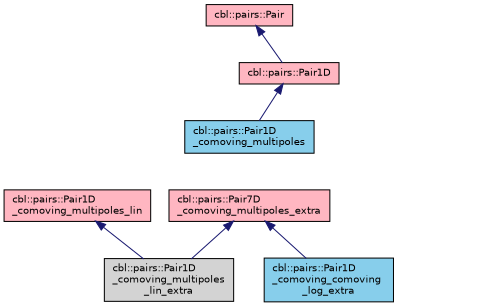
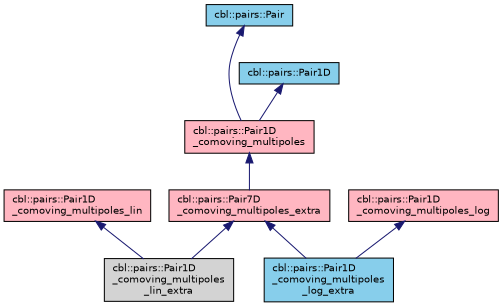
(249, 15) -> (249, 15)
(272, 48) -> (229, 78)
(289, 73) -> (289, 73)
(249, 137) -> (249, 137)
none -> (249, 177)
none -> (424, 206)
(329, 280) -> (329, 280)
